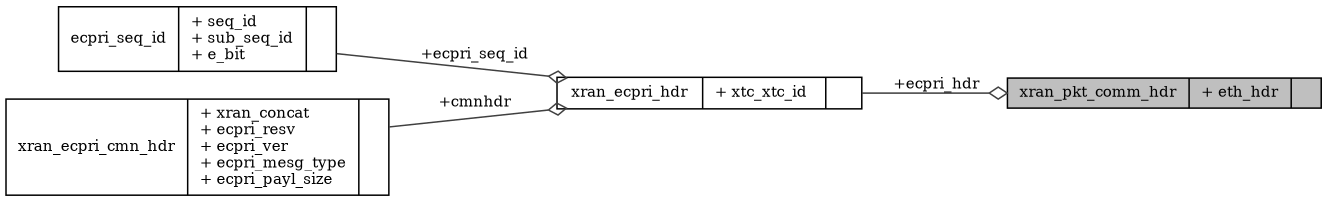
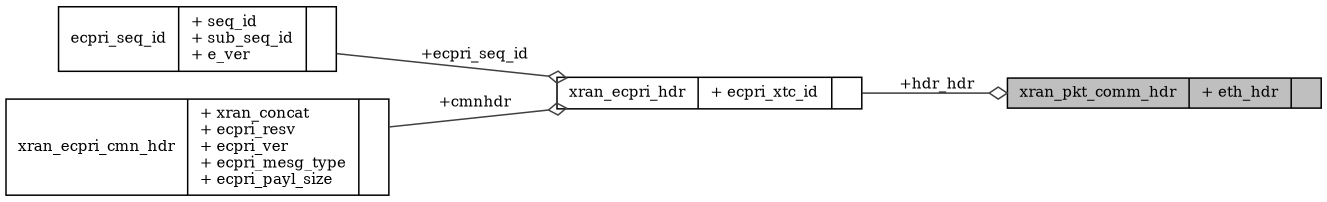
(218, 55) -> (221, 55)
(935, 85) -> (935, 85)
(761, 92) -> (765, 92)
